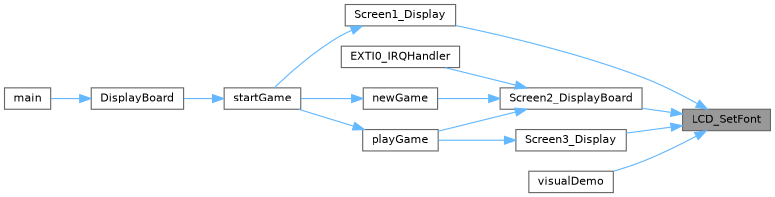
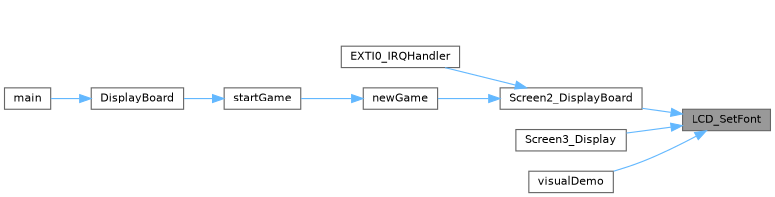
(400, 15) -> none
(400, 140) -> none
